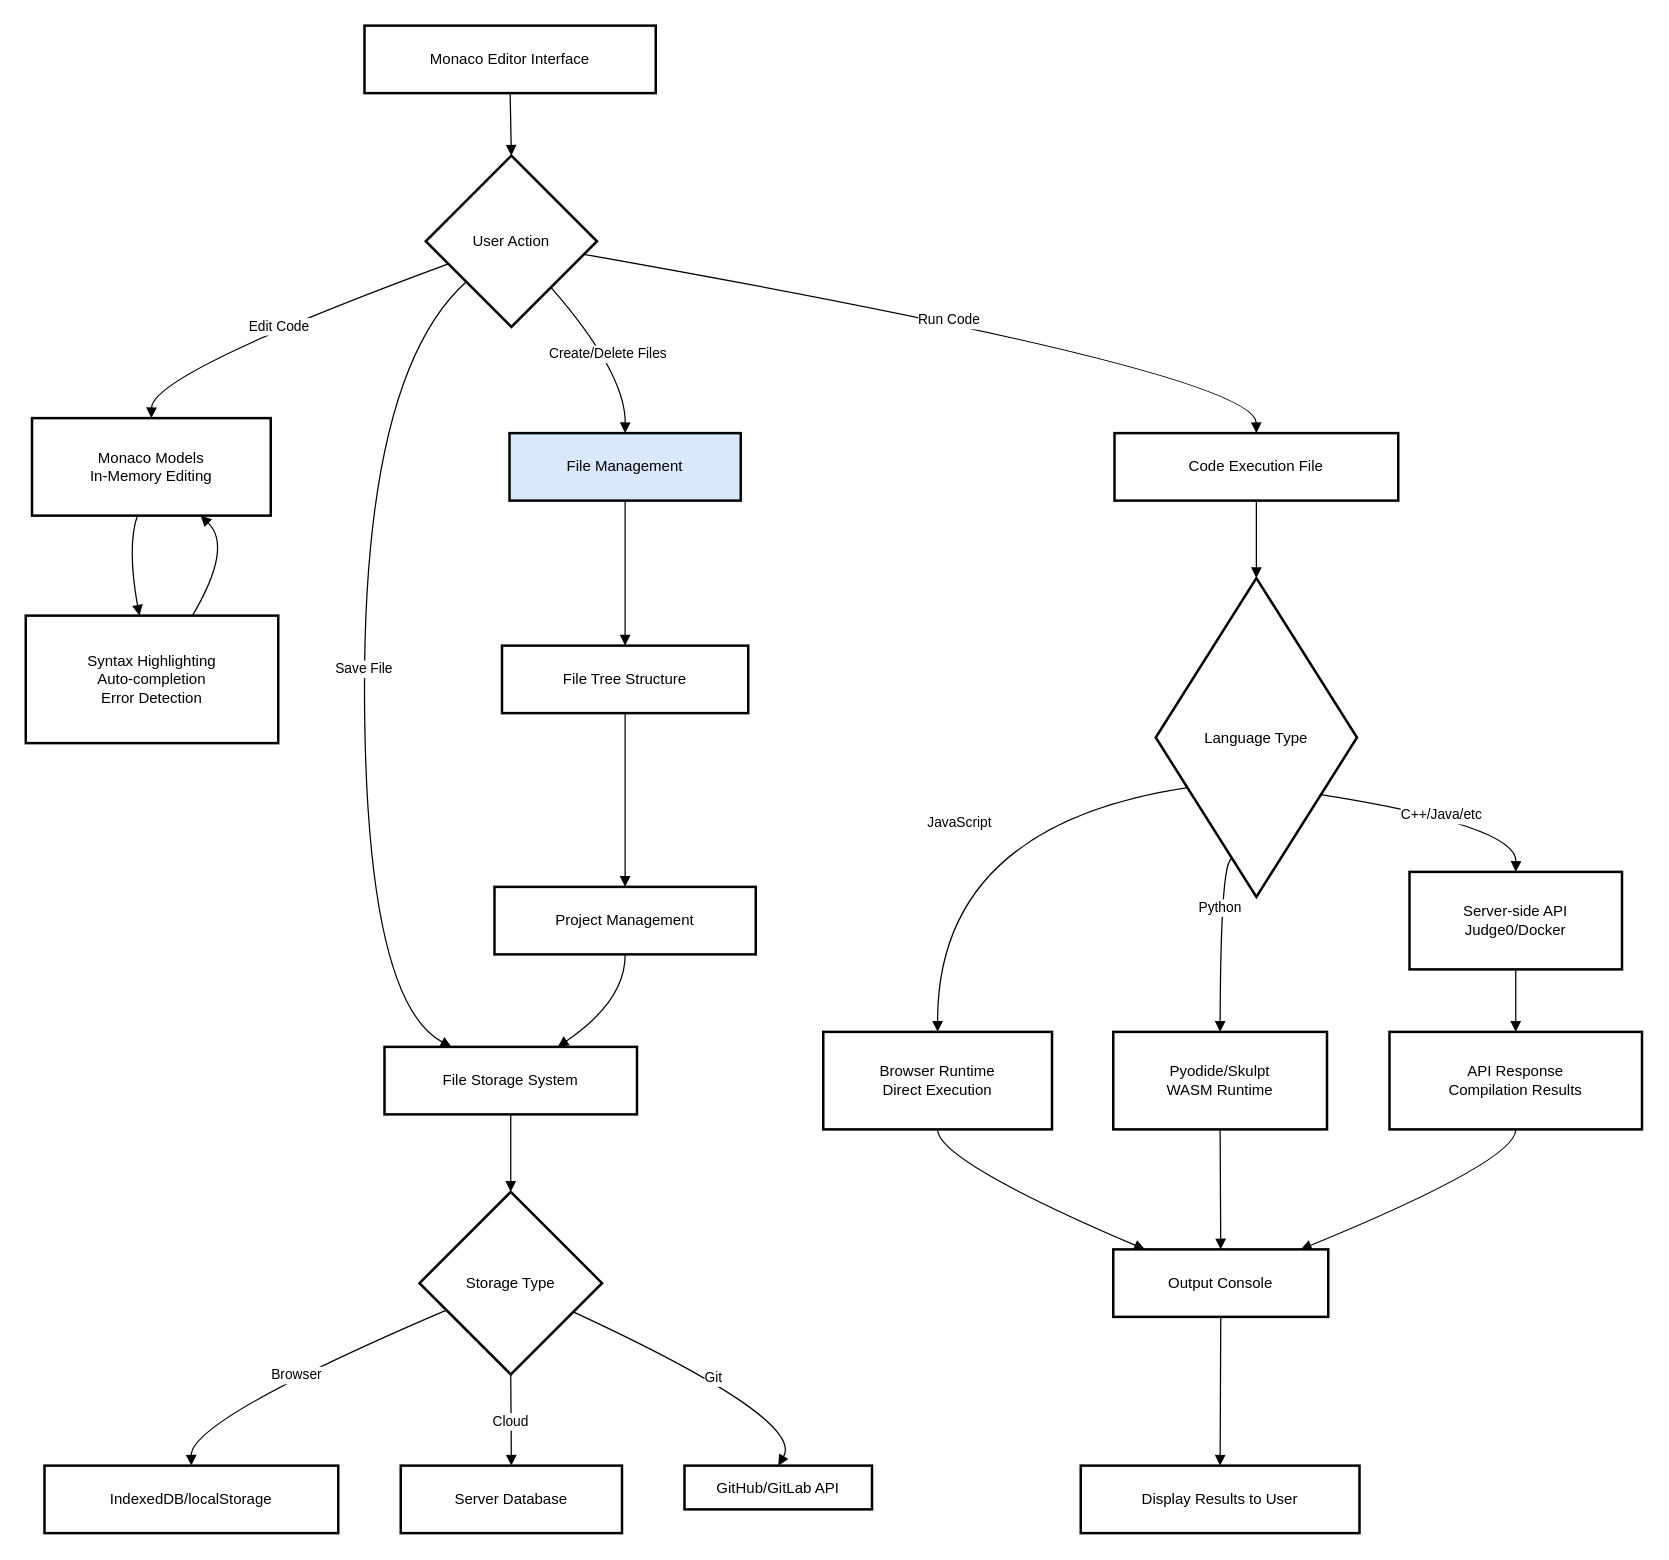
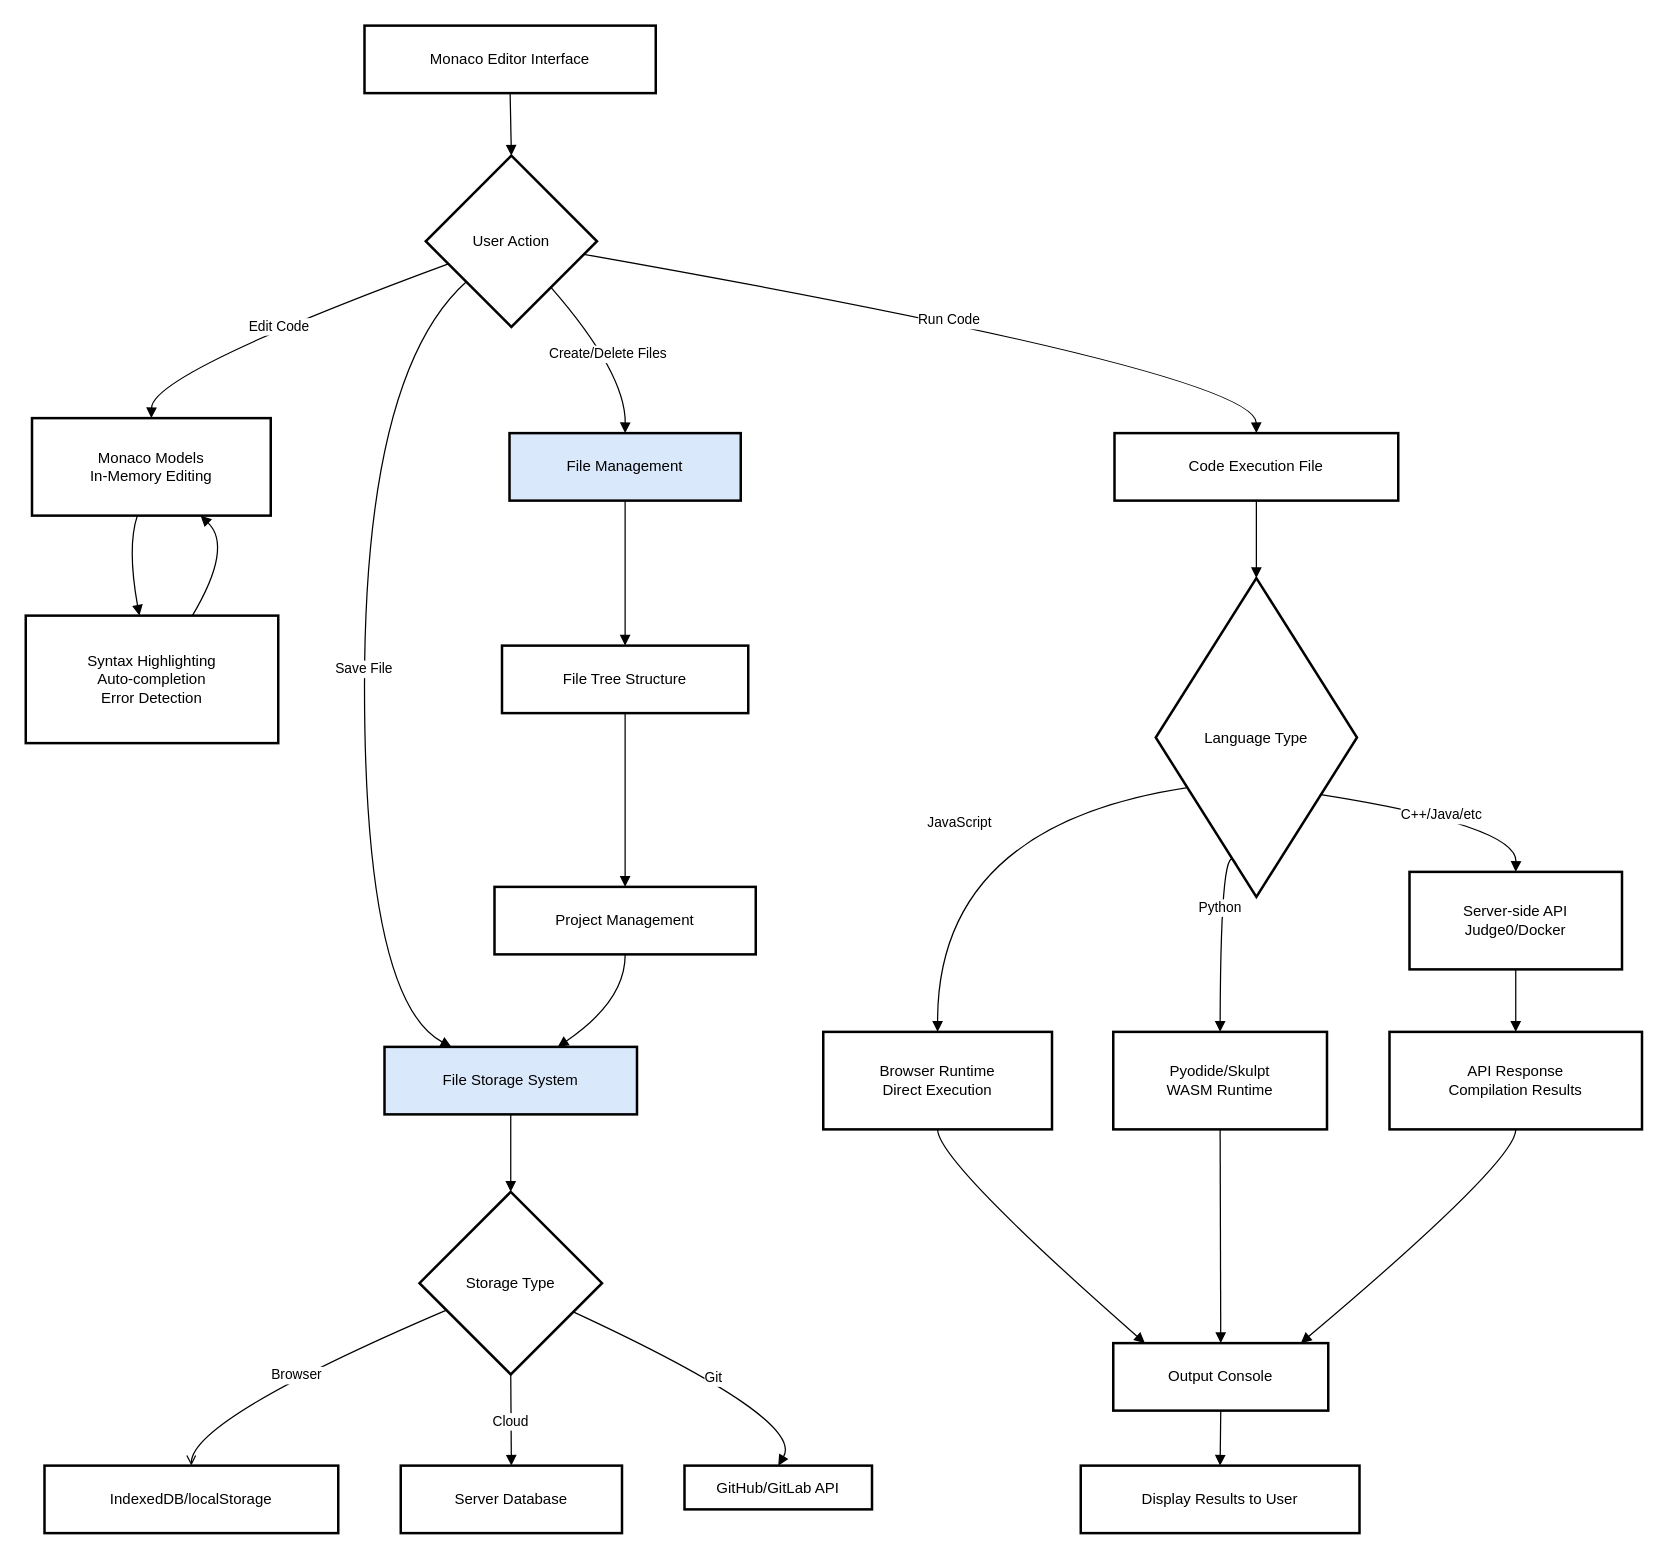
(511, 1081) -> (511, 1081)
(1221, 1283) -> (1221, 1377)
(235, 1413) -> (234, 1416)
